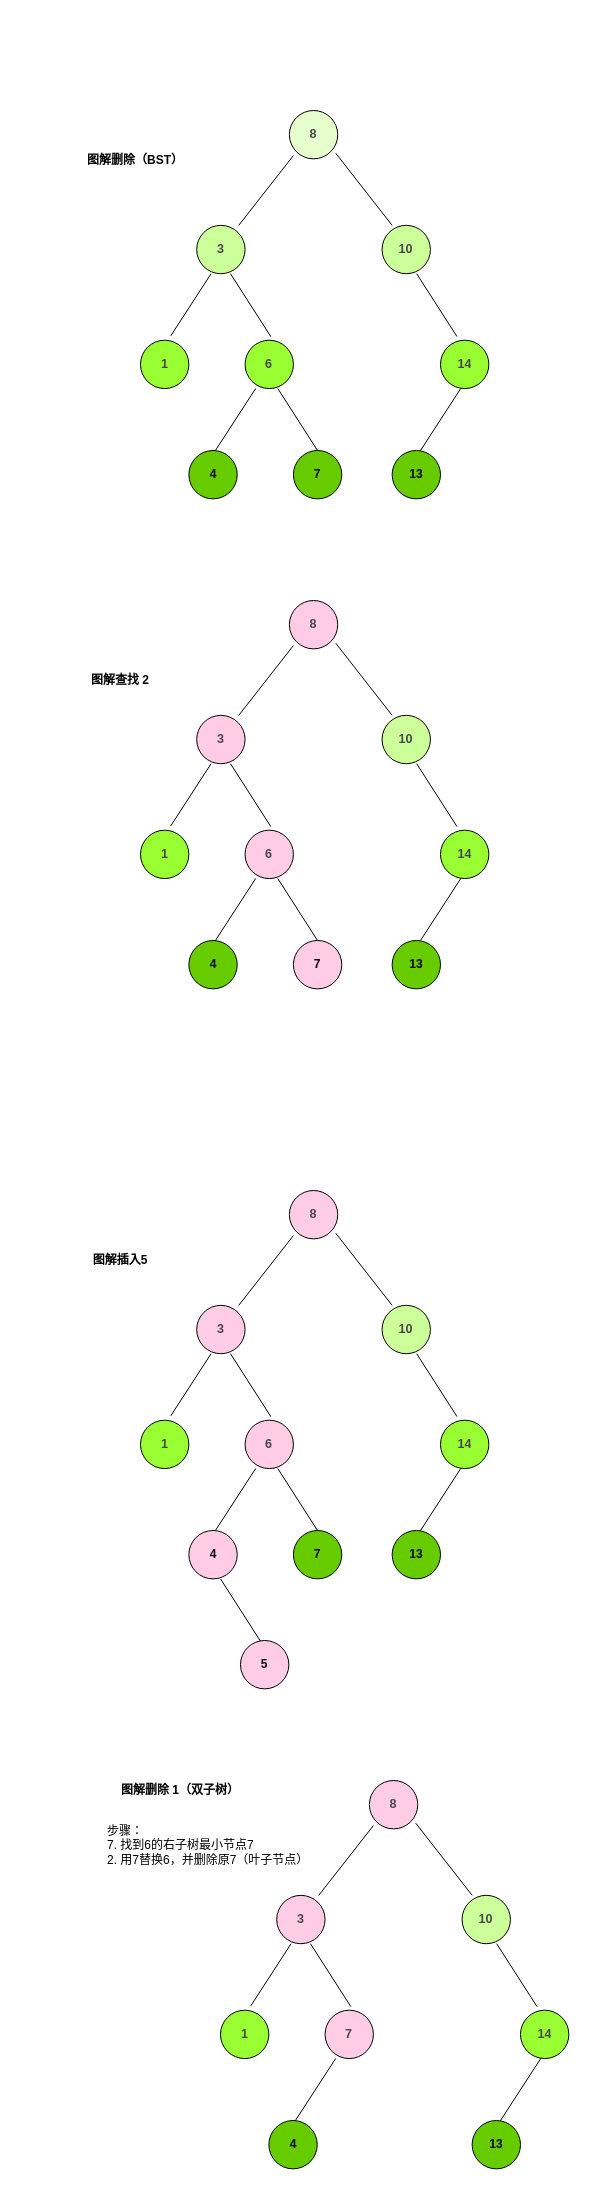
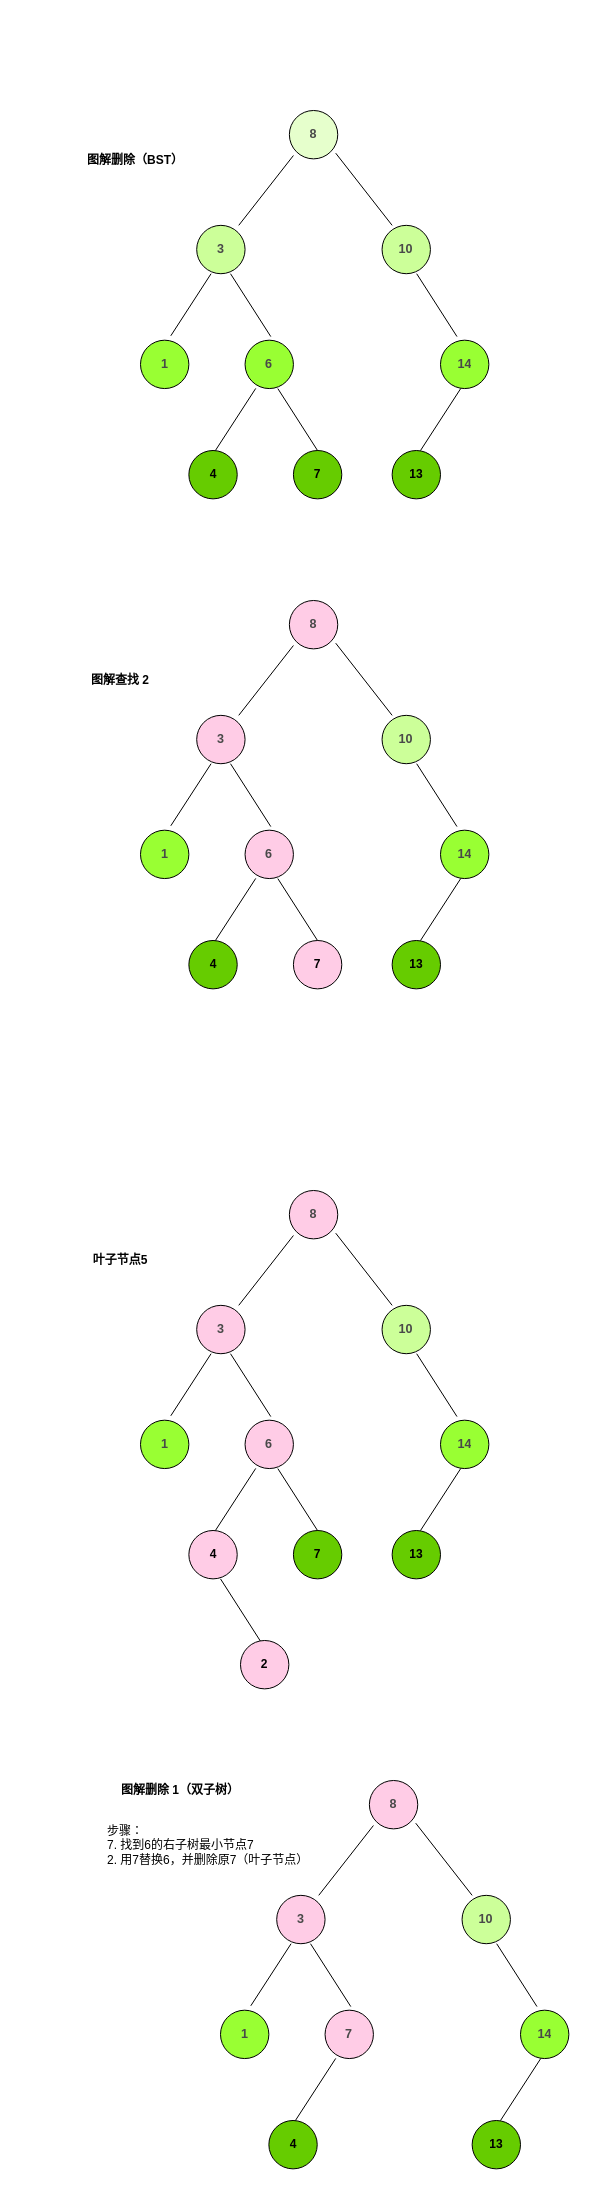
(121, 1261) -> (121, 1261)
(265, 1665) -> (265, 1665)
